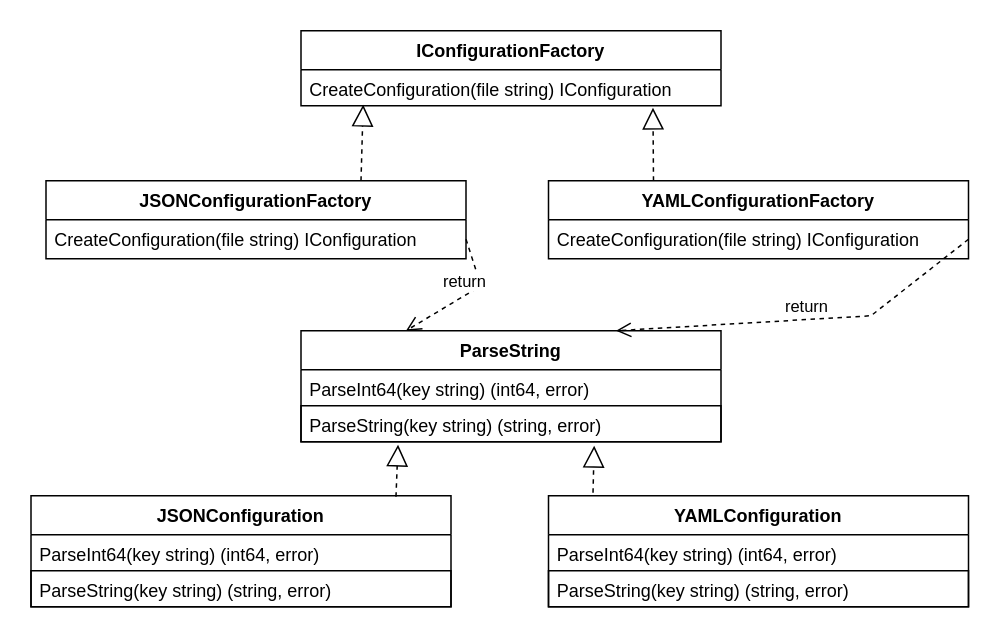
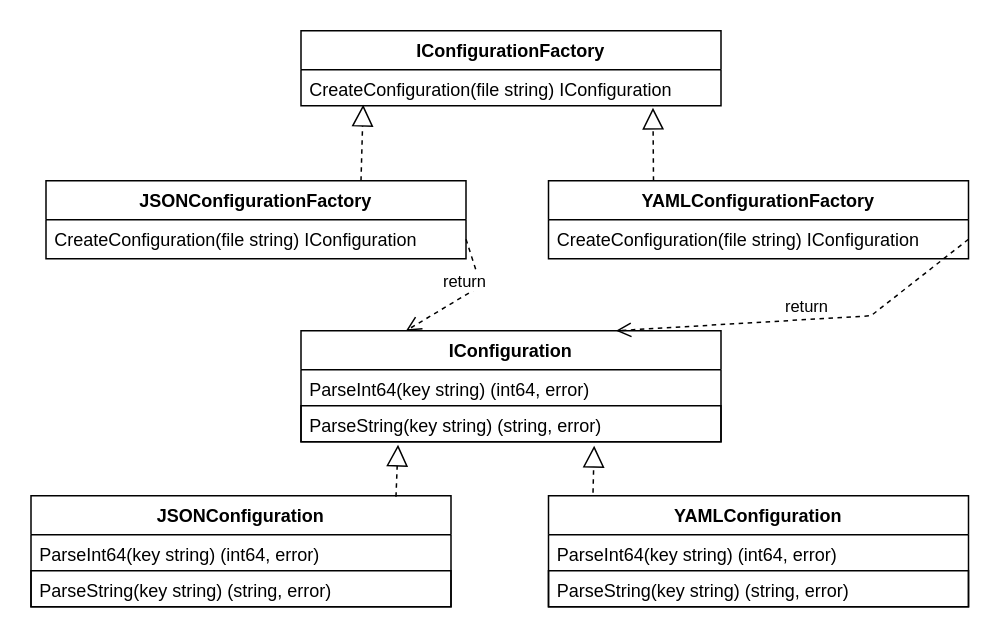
(510, 351) -> (510, 351)
